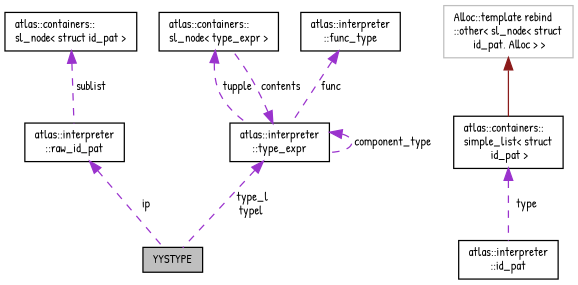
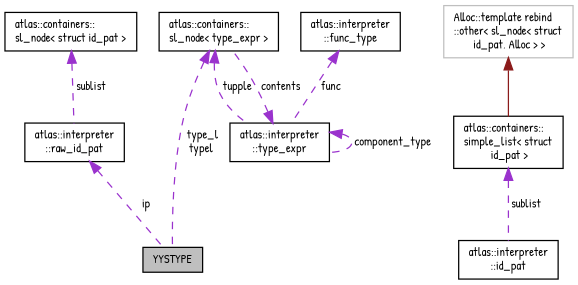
(525, 204) -> (525, 204)
(219, 209) -> (177, 153)
